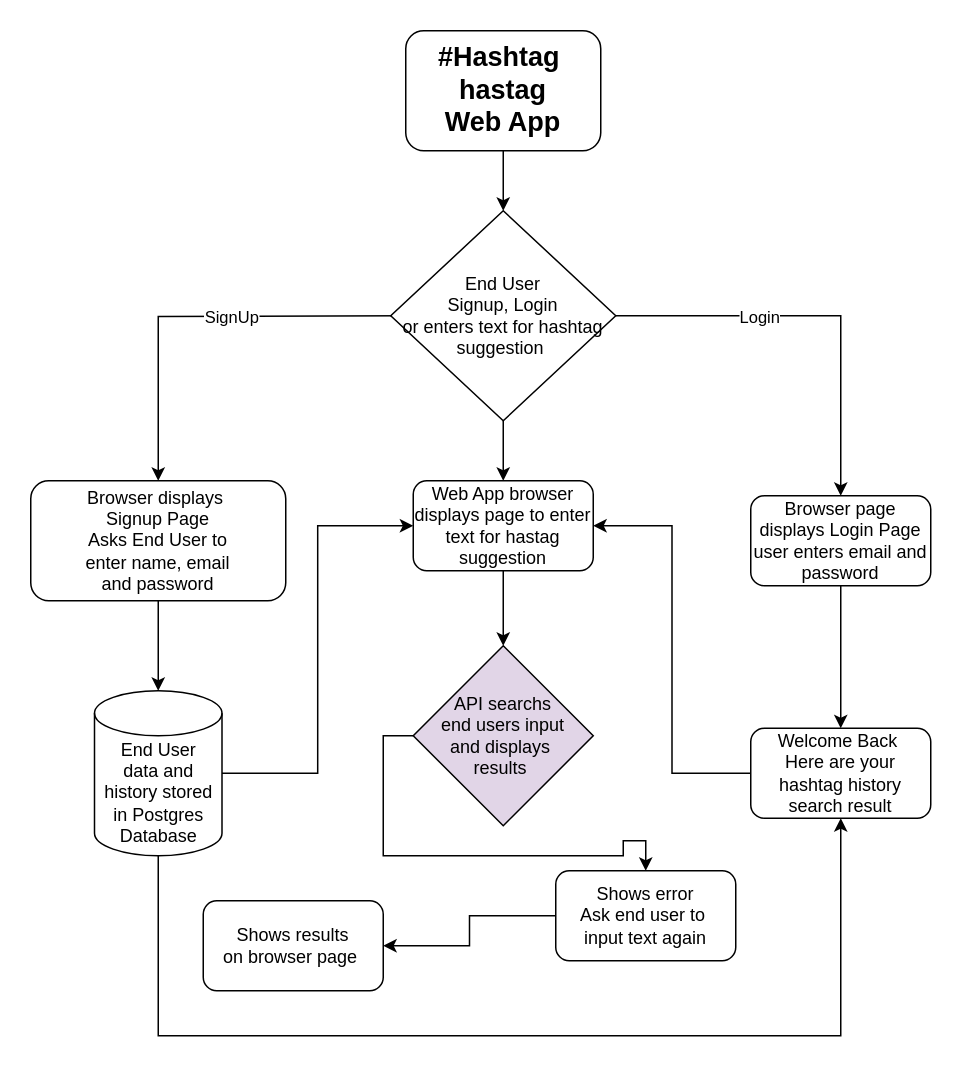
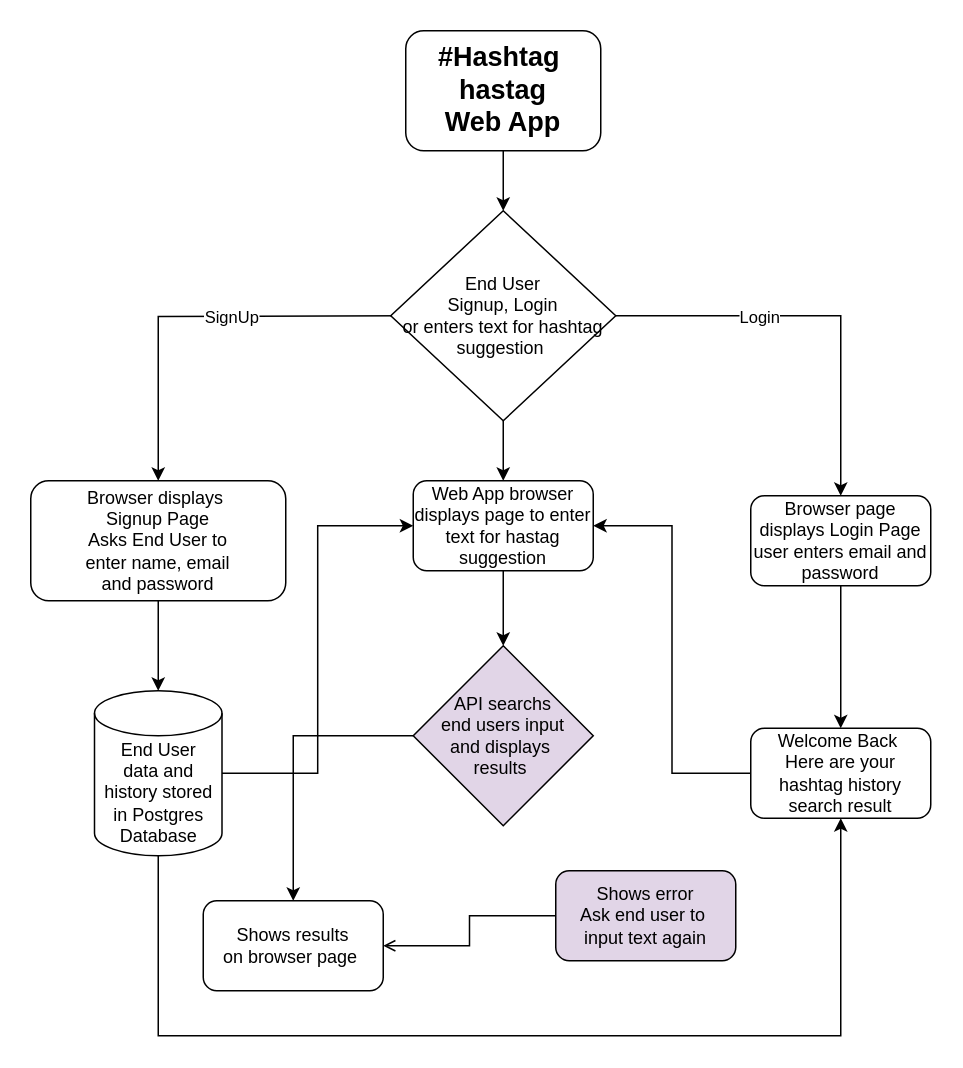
(470, 856) -> (293, 767)
(646, 916) -> (646, 916)
(395, 946) -> (392, 946)
